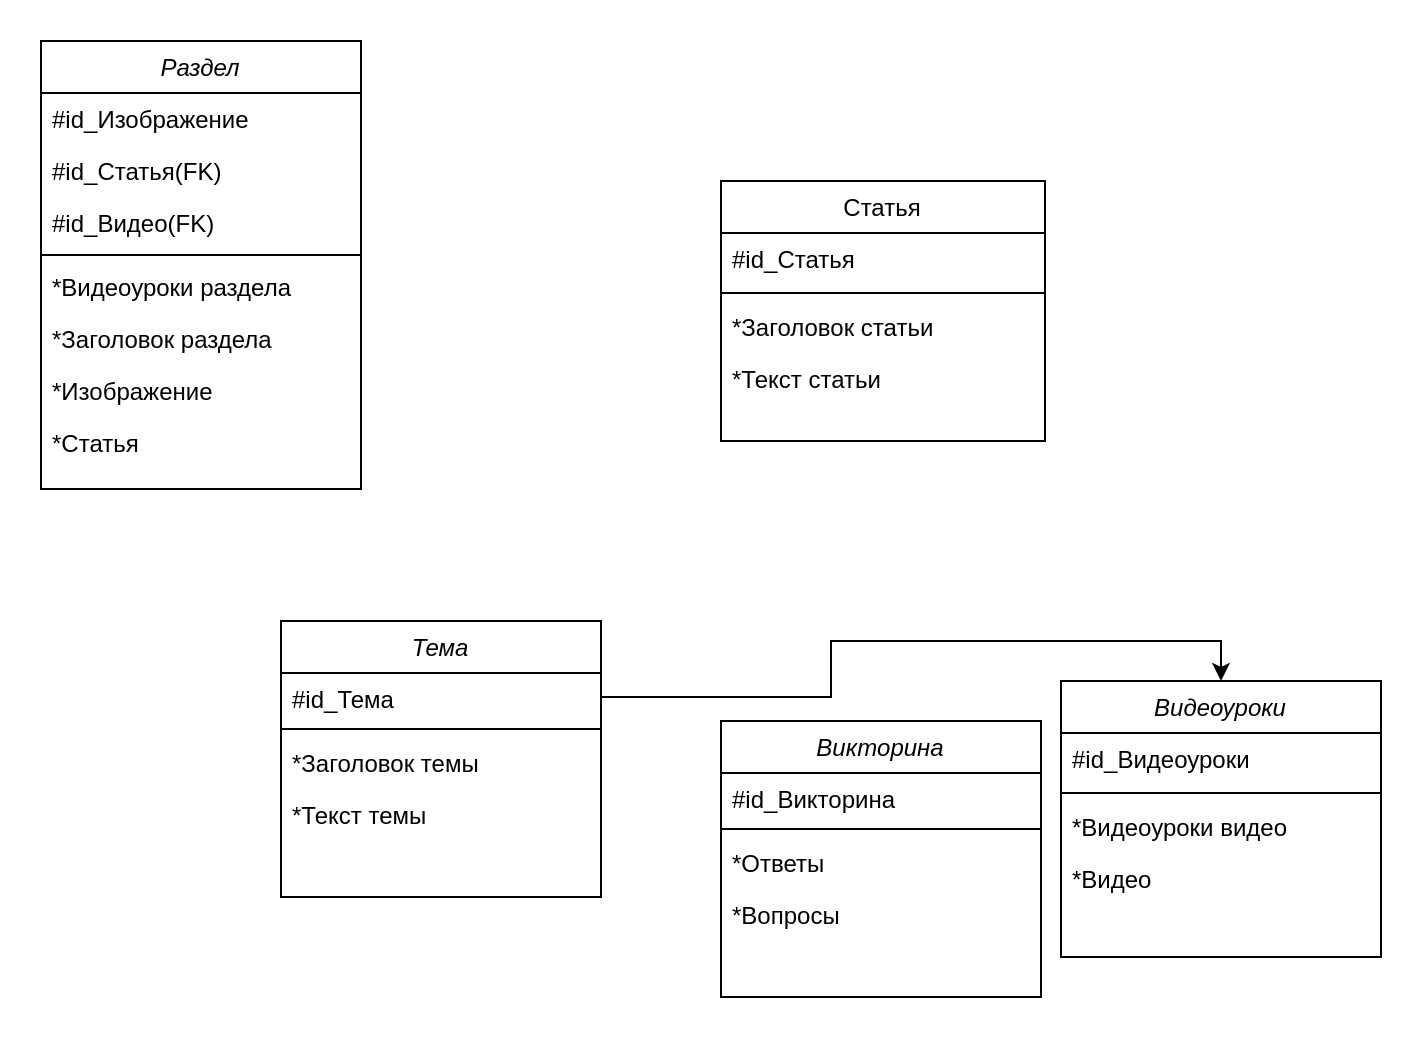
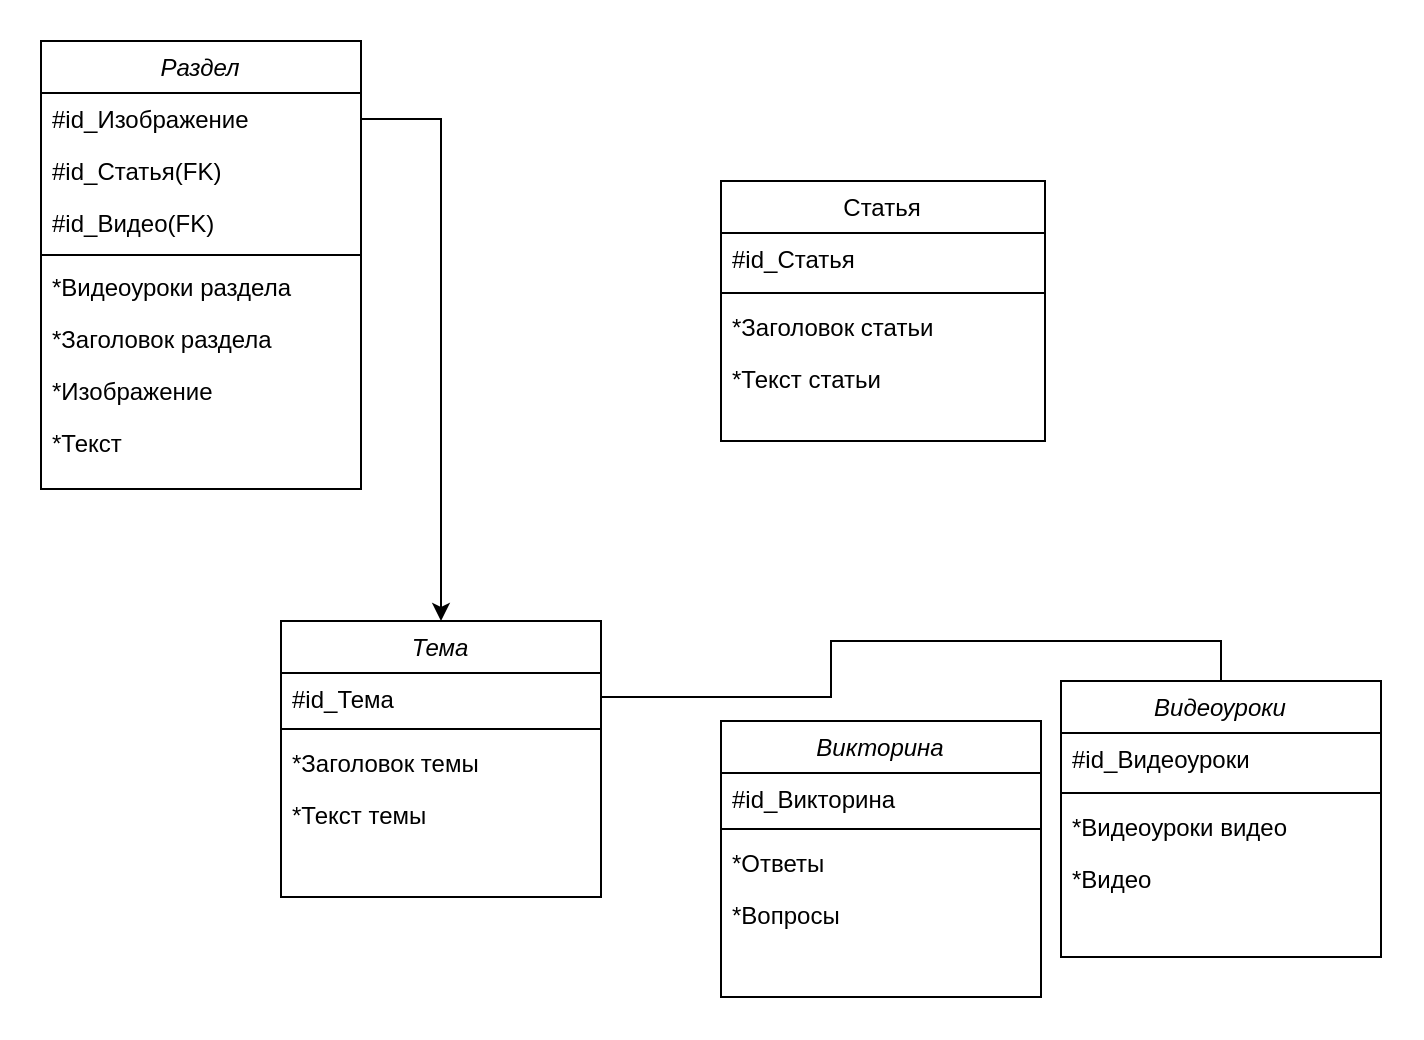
none -> (441, 325)
(99, 444) -> (92, 444)
(1221, 666) -> (1221, 671)
